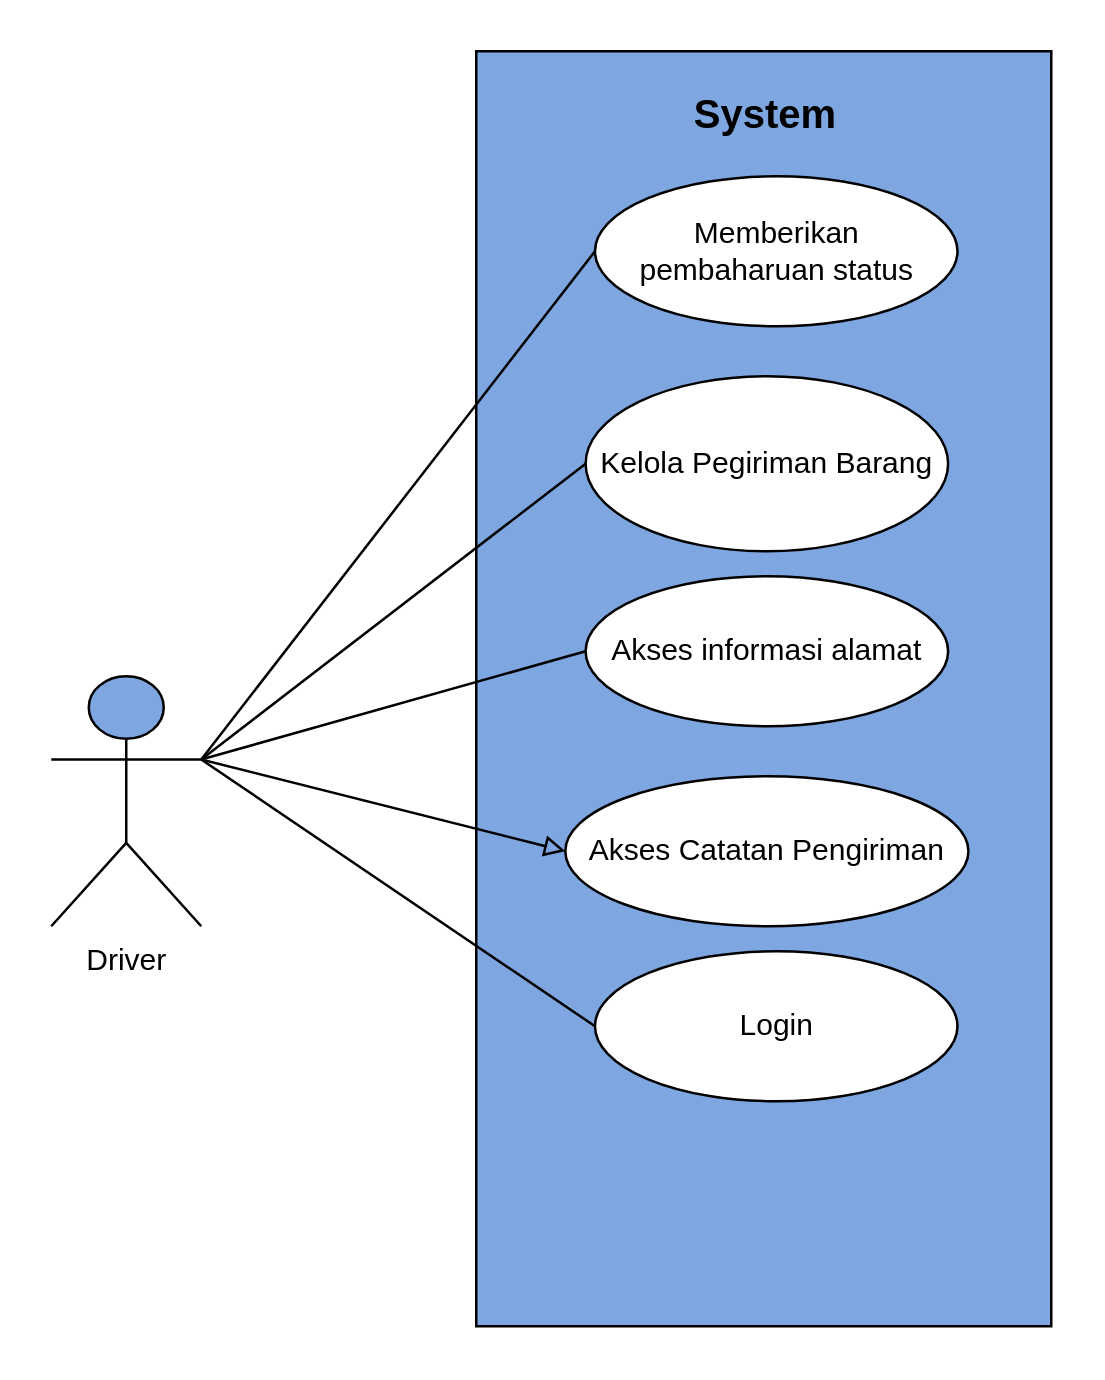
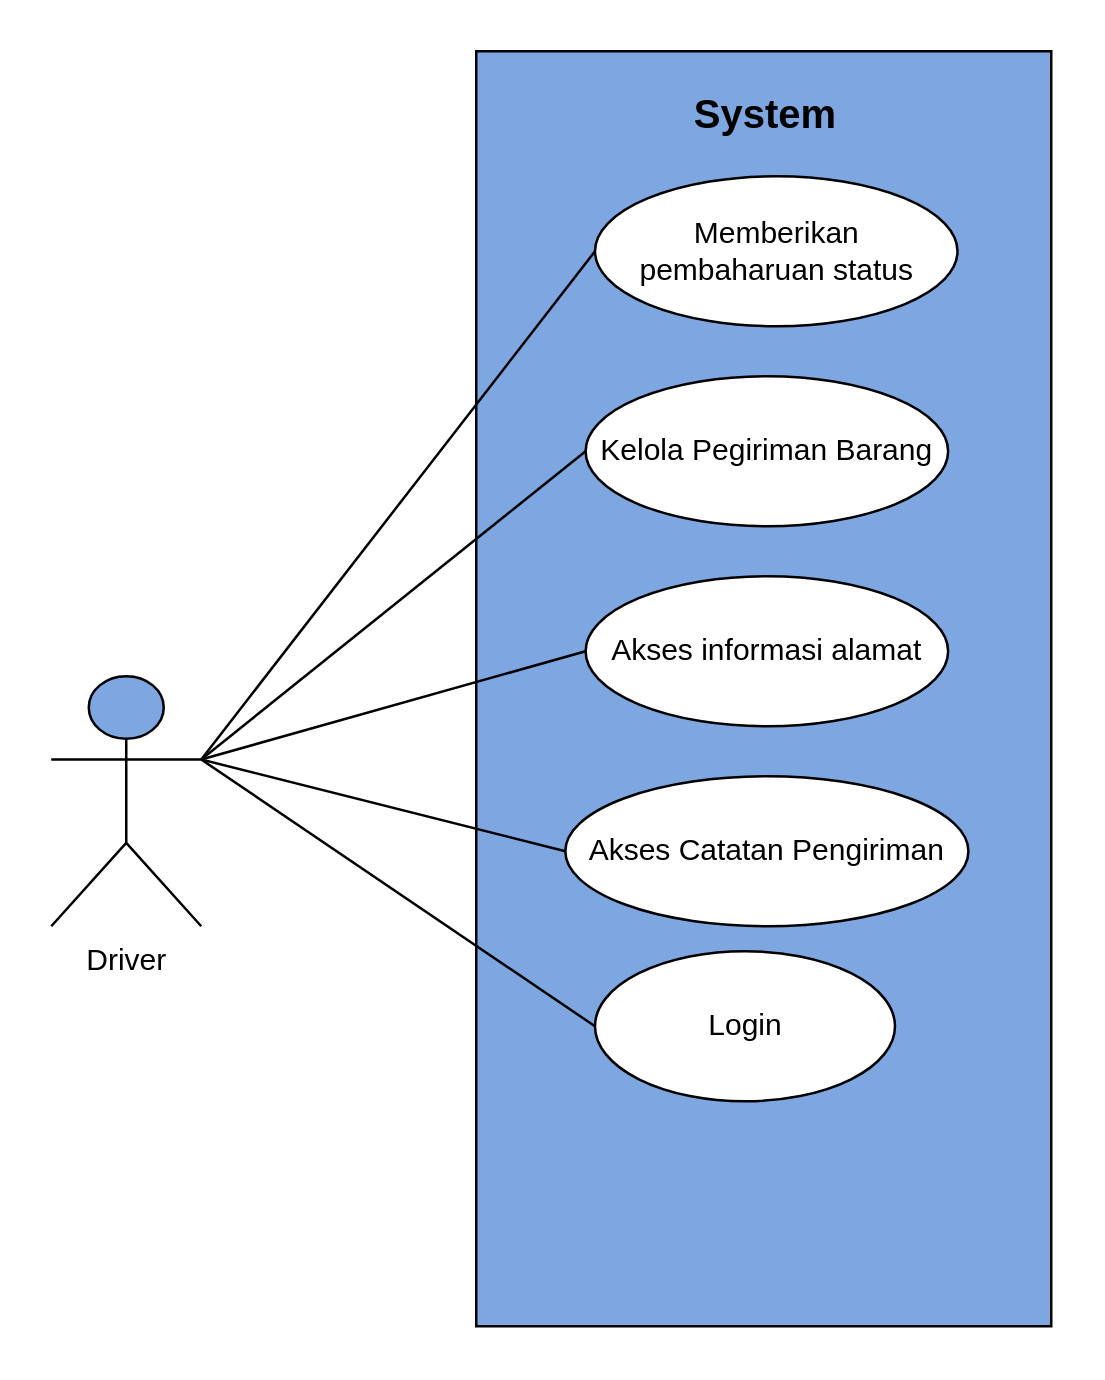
(767, 464) -> (767, 451)
(544, 846) -> (552, 848)
(776, 1026) -> (745, 1026)
